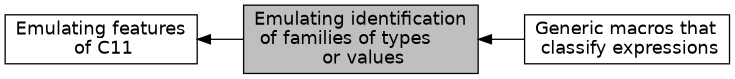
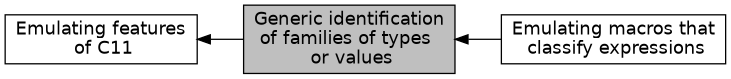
(361, 39) -> (349, 39)
(627, 39) -> (614, 39)
